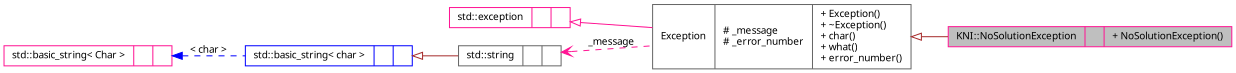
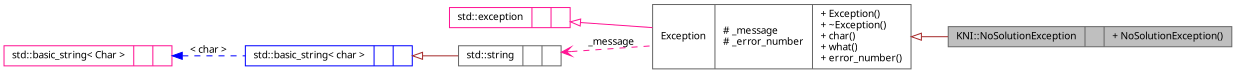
(1090, 37) -> (1090, 37)
